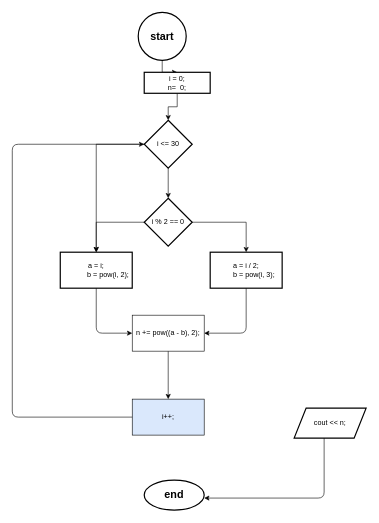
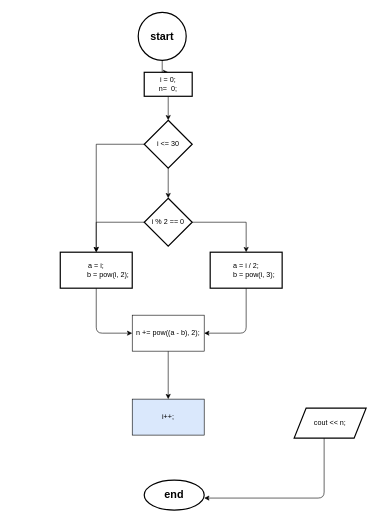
(177, 83) -> (168, 84)
(12, 300) -> none
